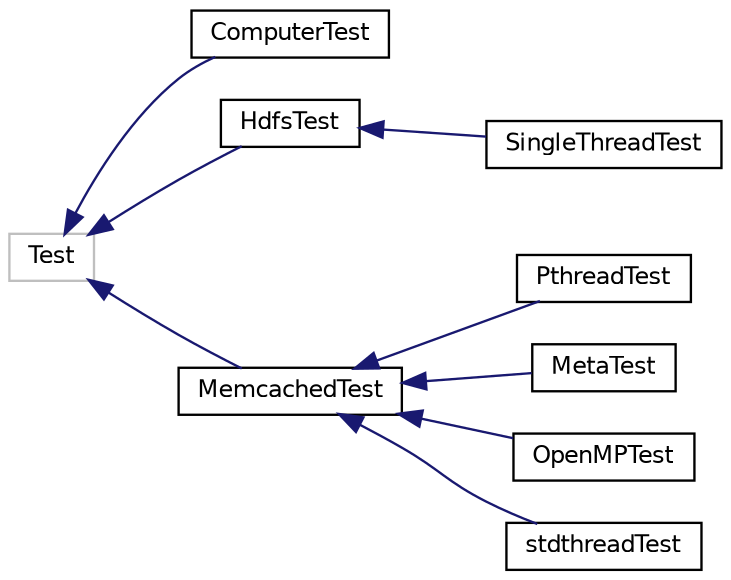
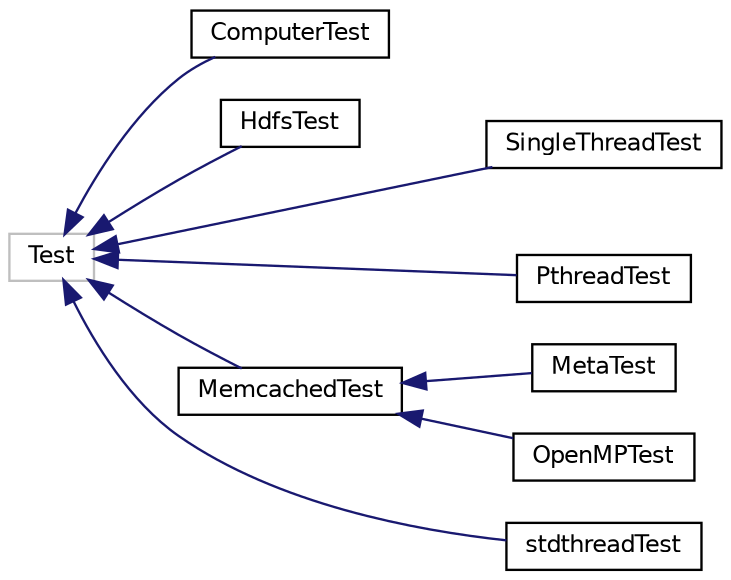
(435, 133) -> (305, 206)
(458, 331) -> (317, 267)
(447, 478) -> (255, 478)
